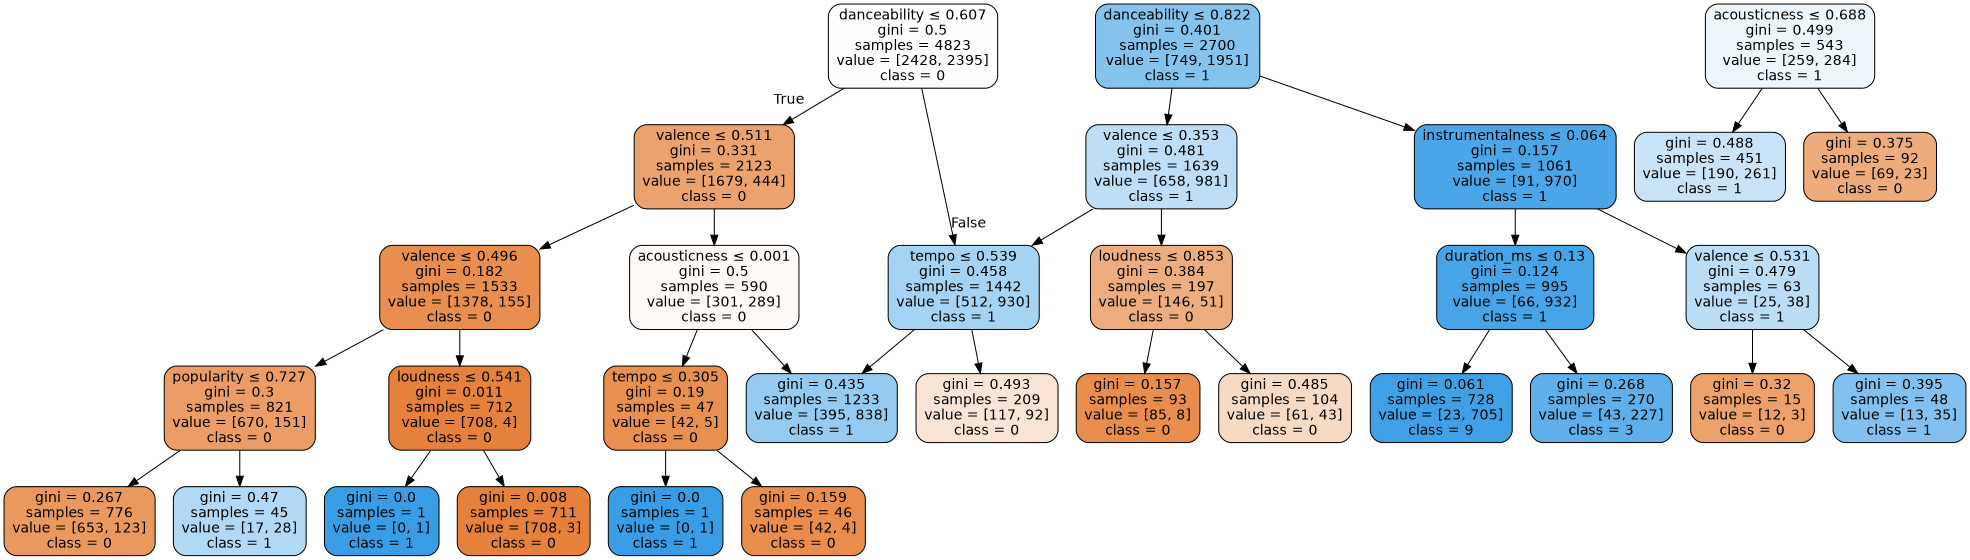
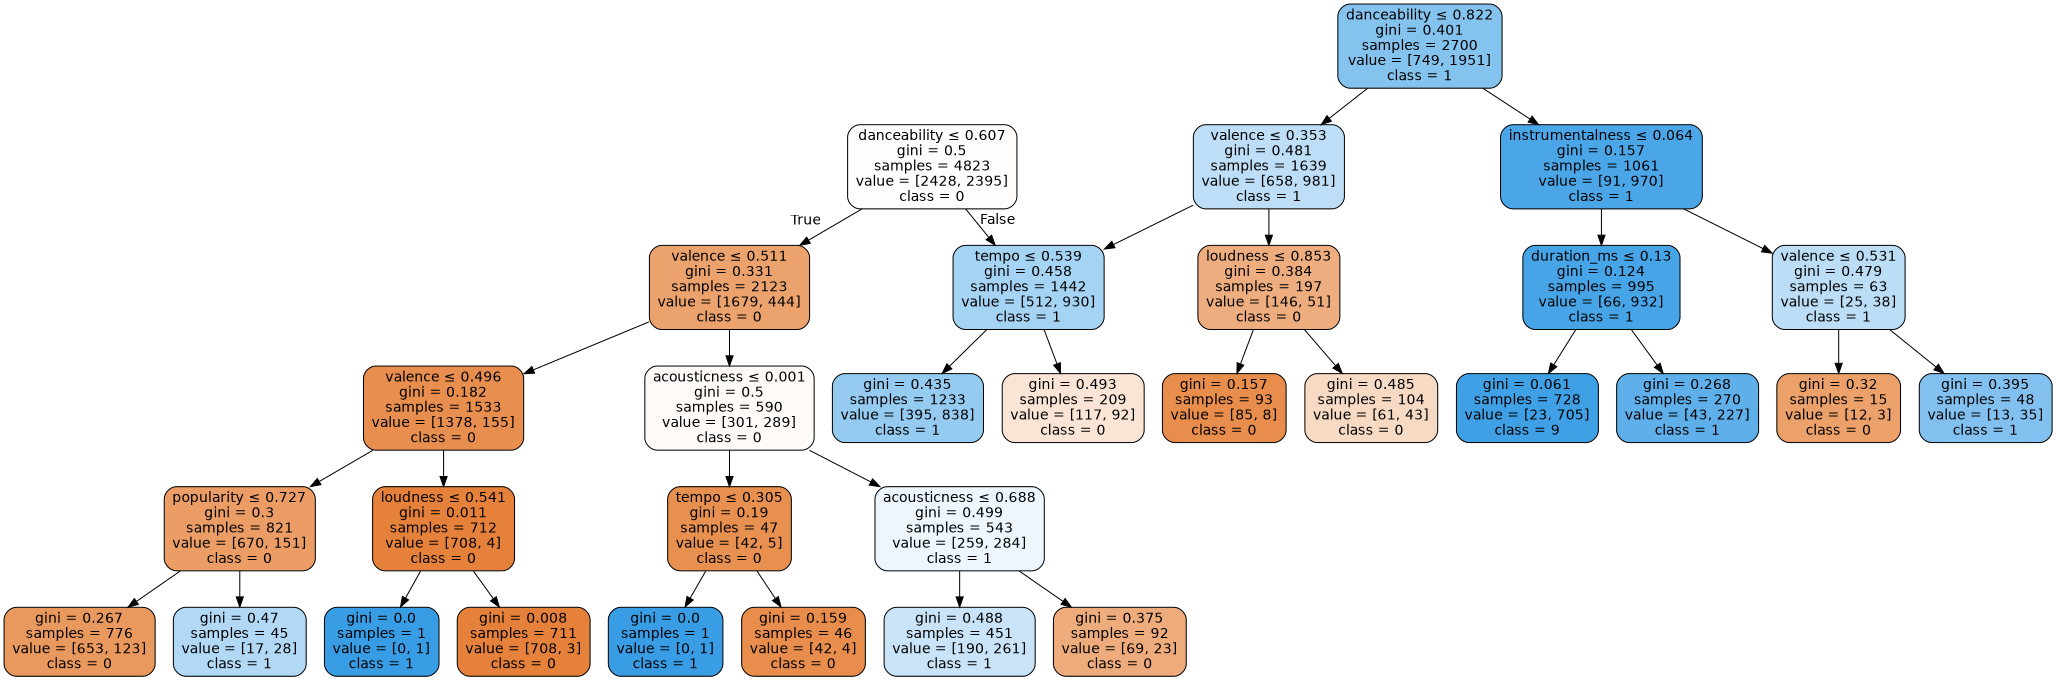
(768, 348) -> (840, 466)
(1601, 430) -> (1688, 430)
